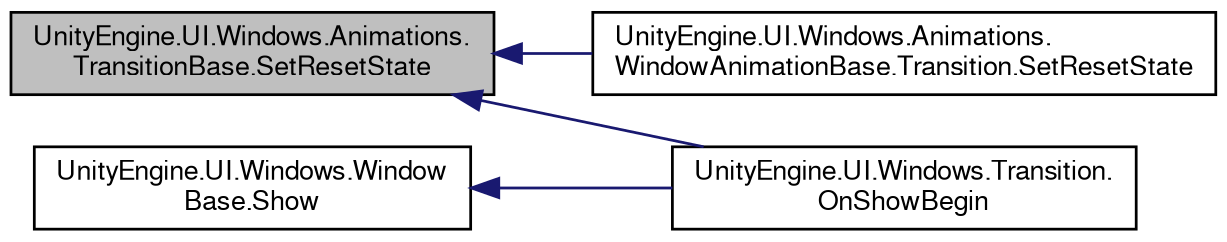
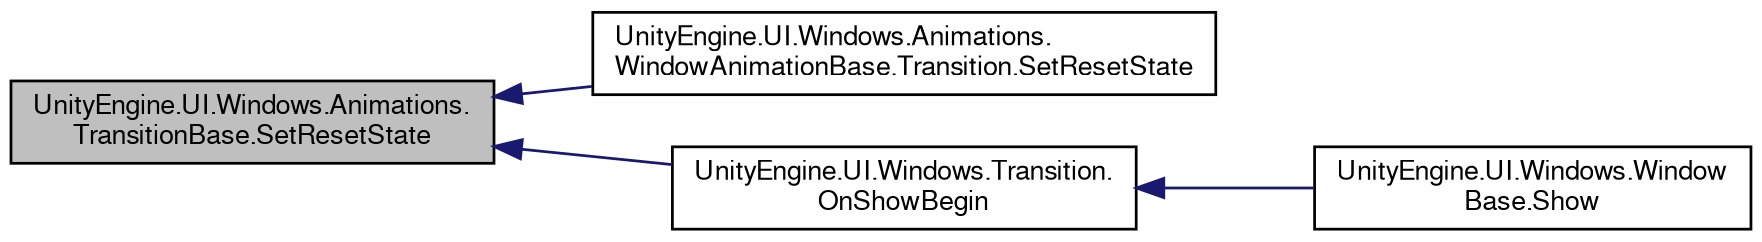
(586, 188) -> (1239, 188)
